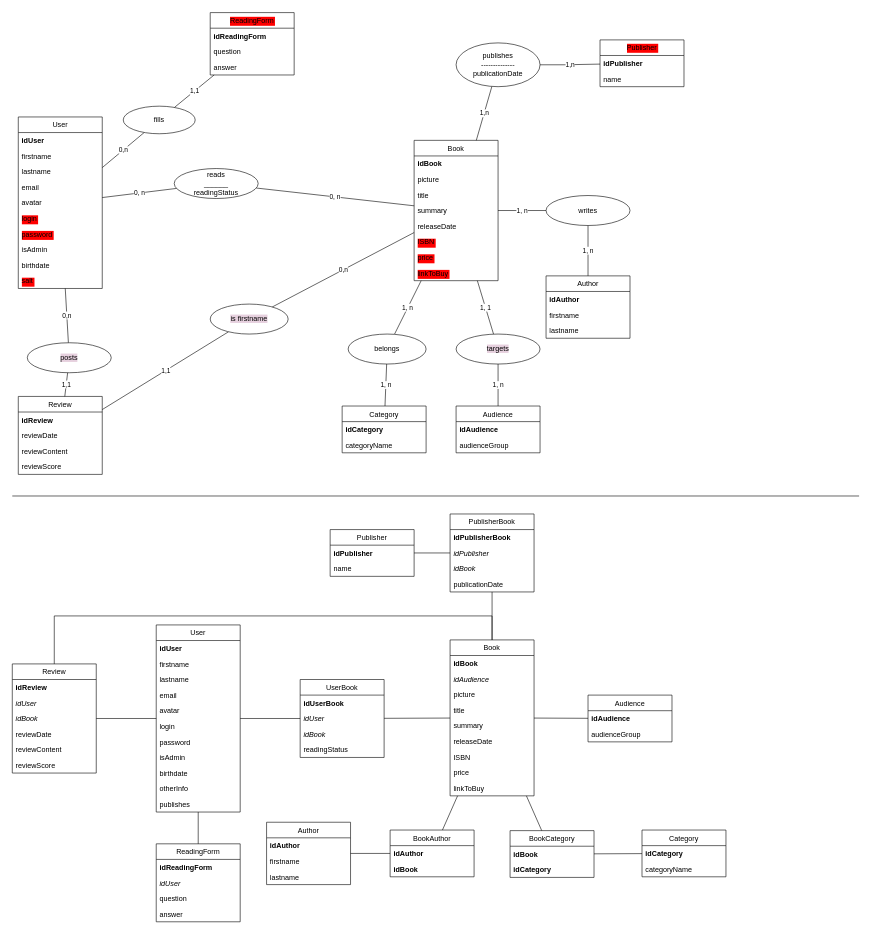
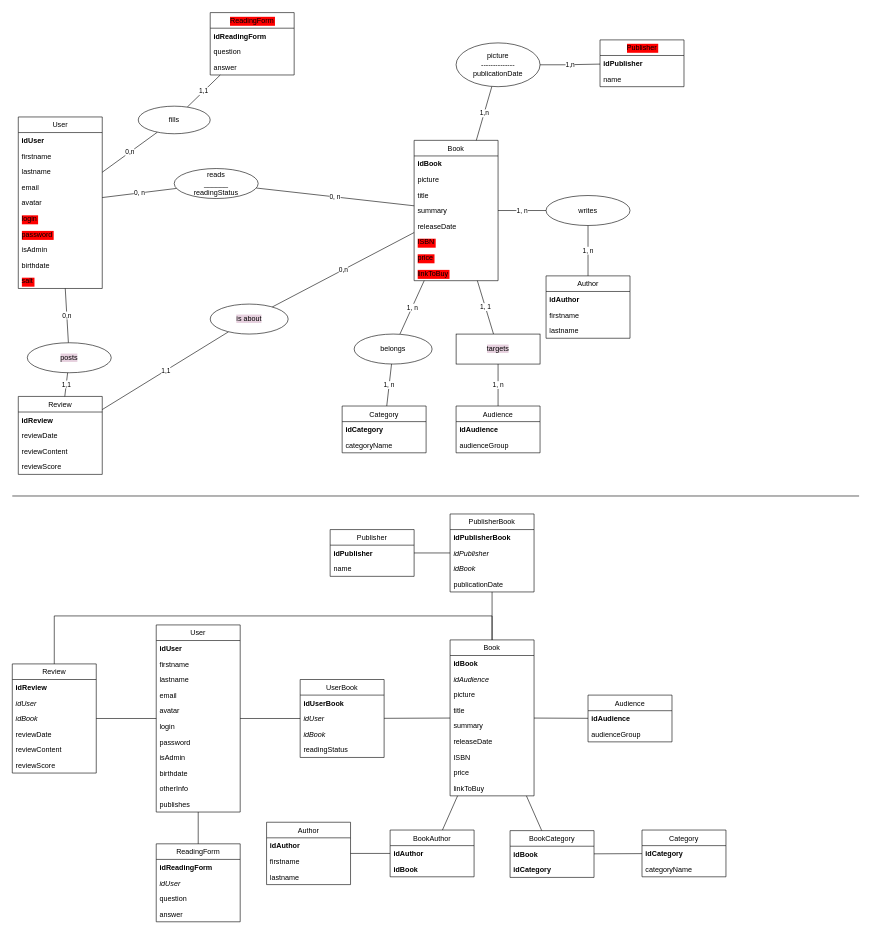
(498, 65) -> (498, 65)
(159, 120) -> (174, 120)
(249, 319) -> (249, 319)
(387, 349) -> (393, 349)
(498, 349) -> (498, 349)
